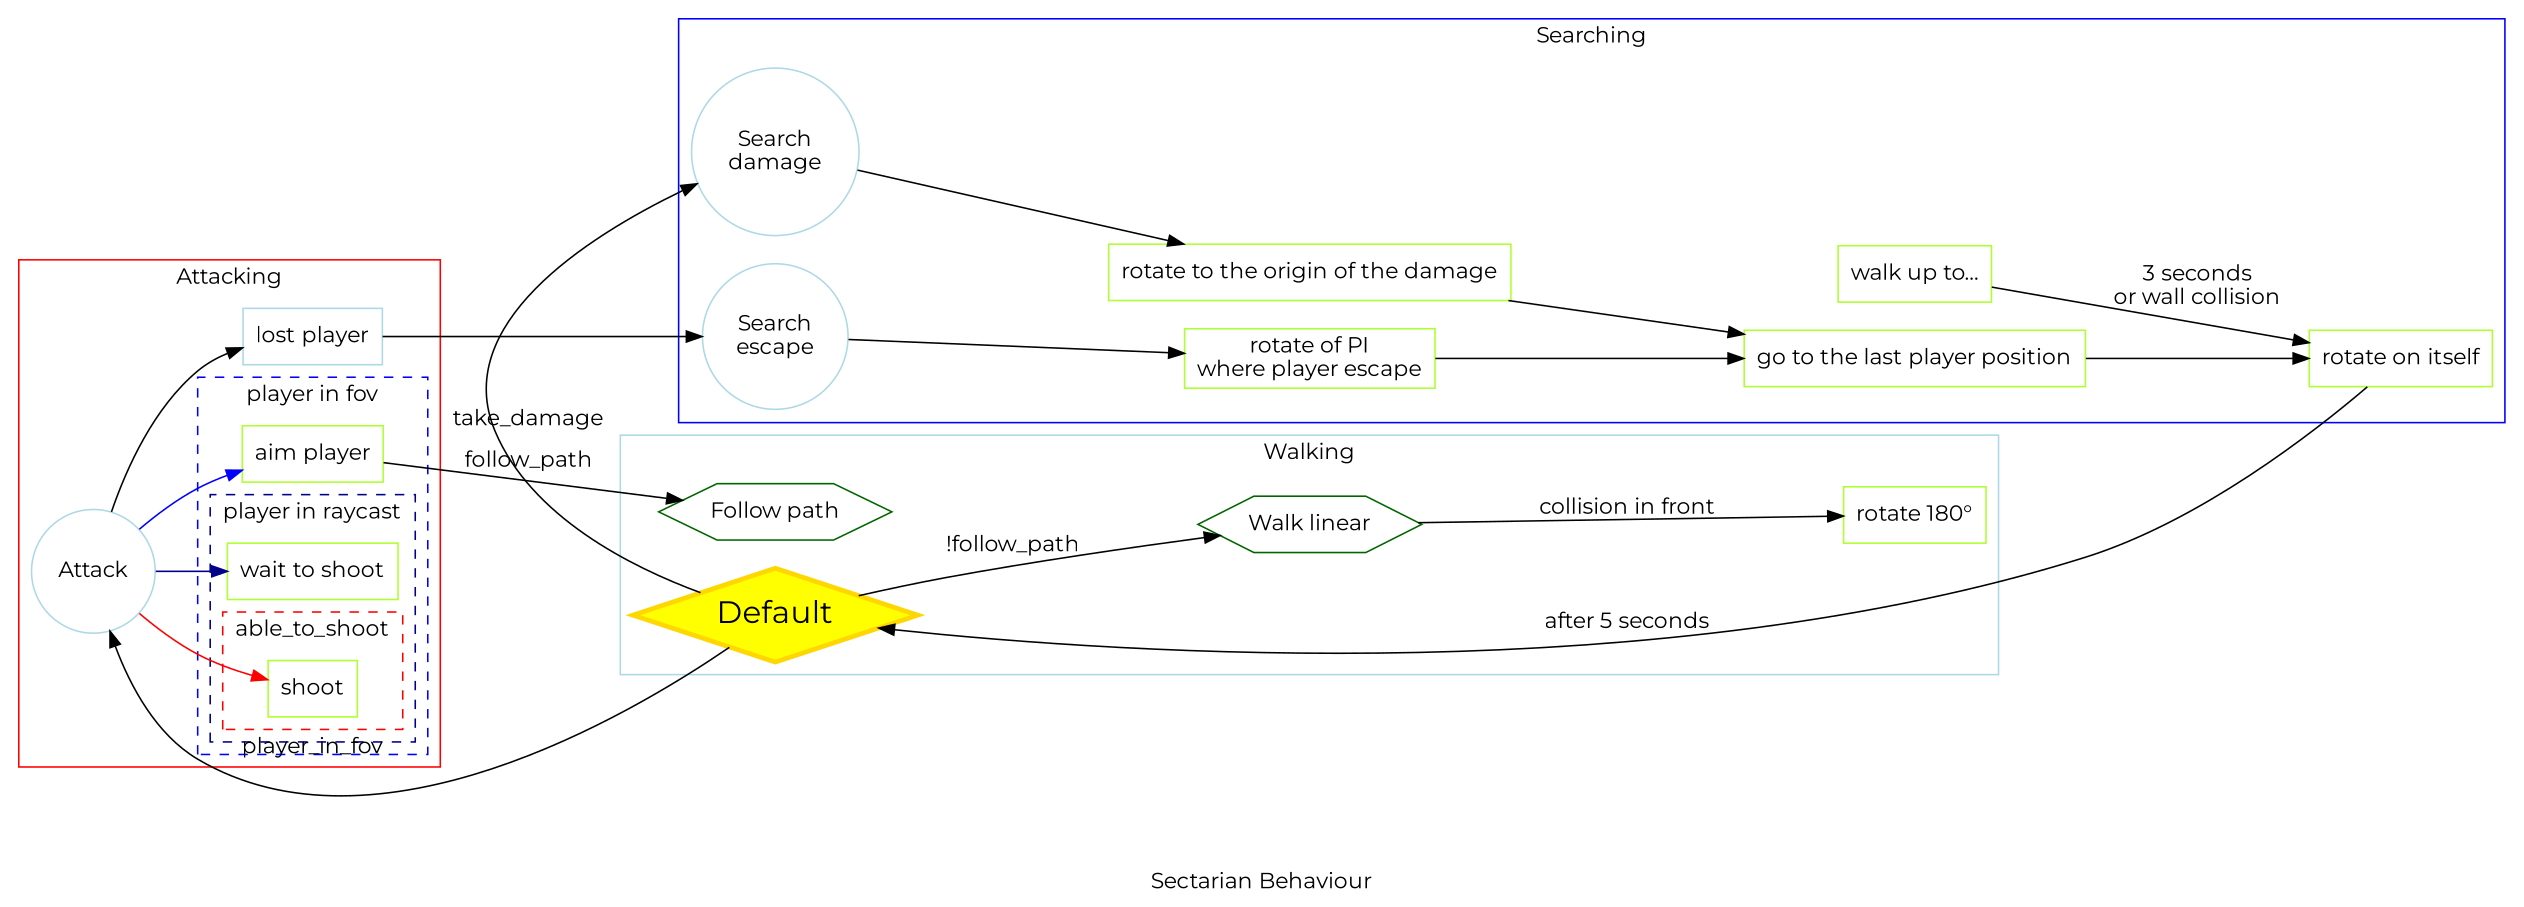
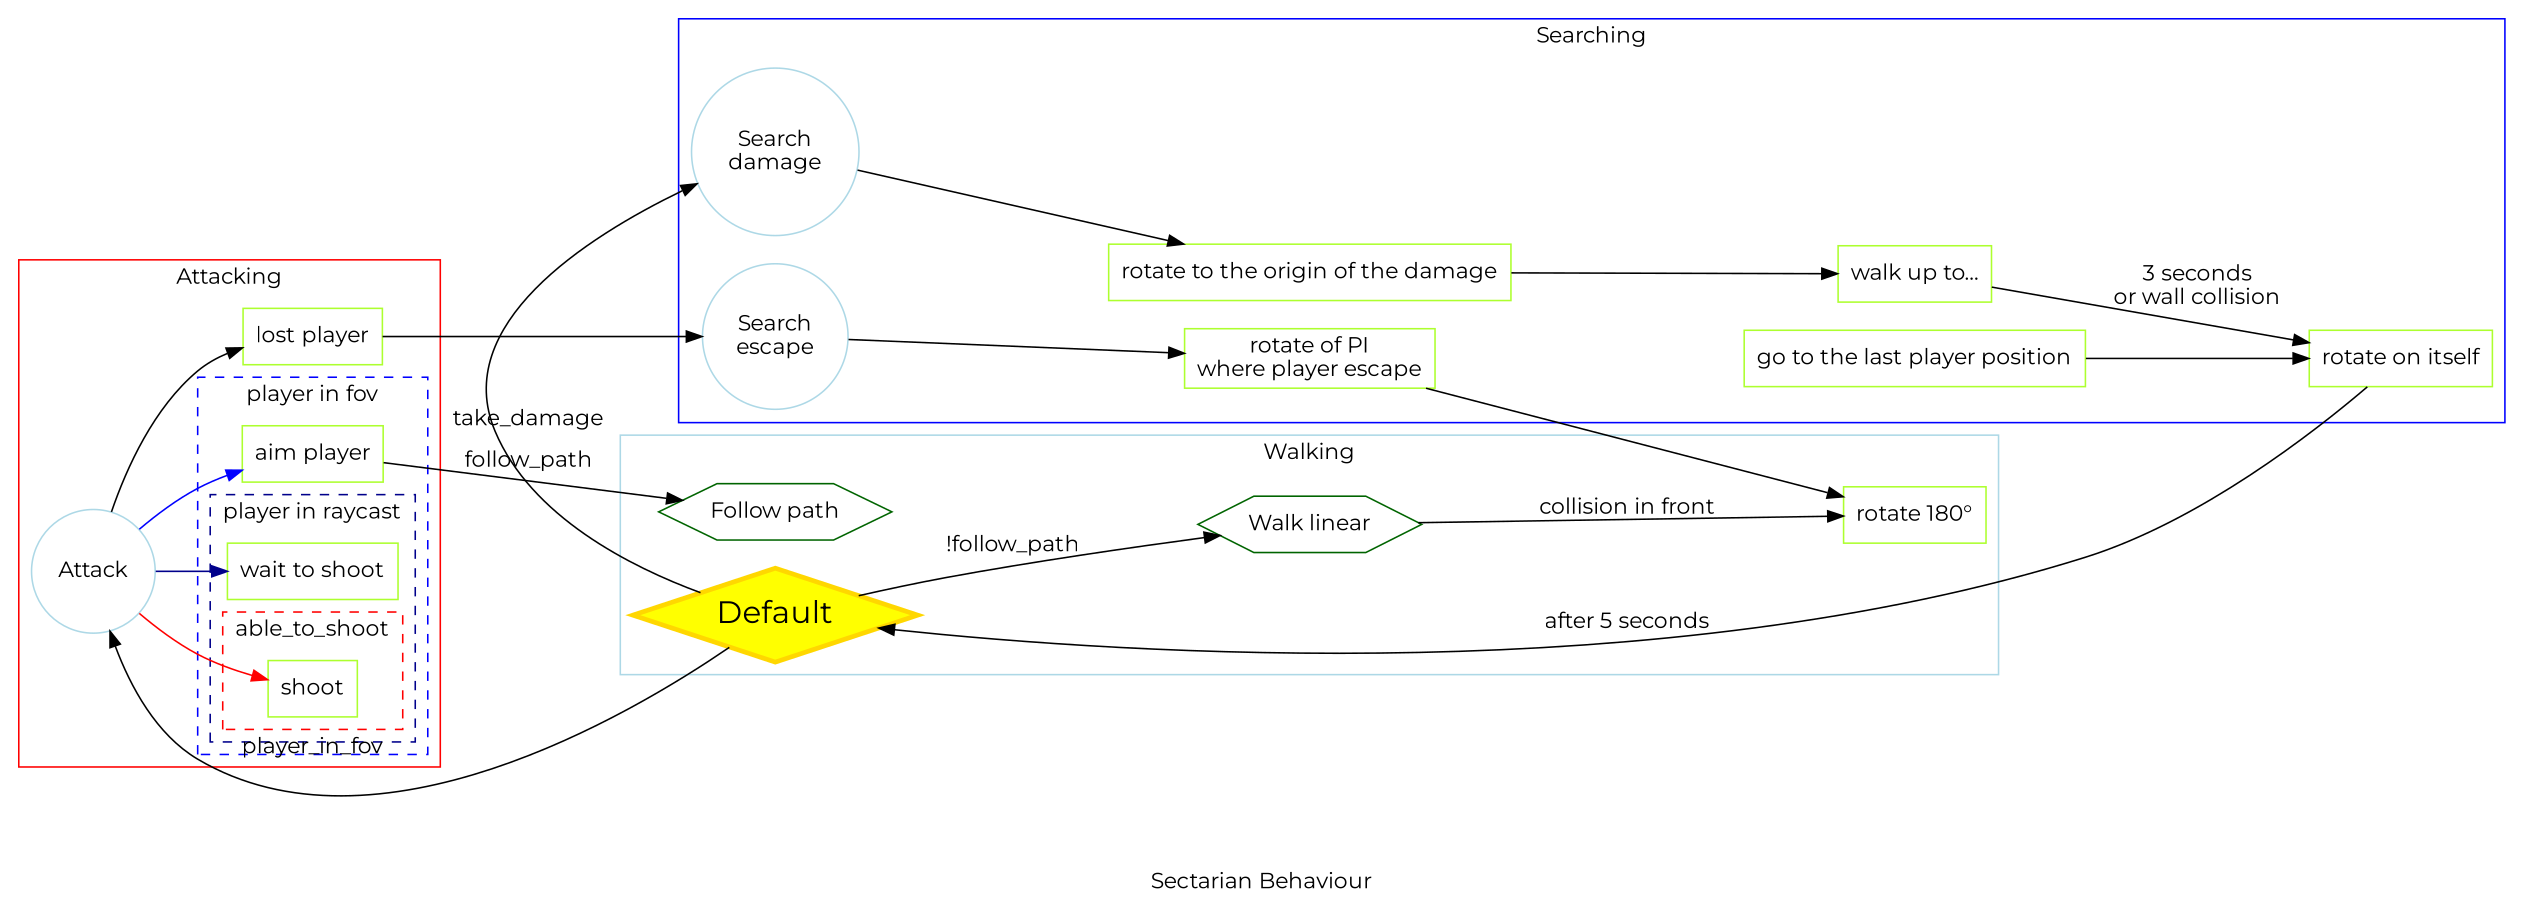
(1618, 316) -> (1667, 273)
(313, 337) -> (313, 337)
(1582, 358) -> (1647, 446)
